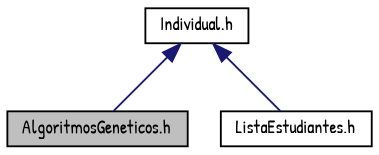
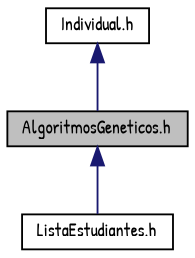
(253, 84) -> (98, 190)
